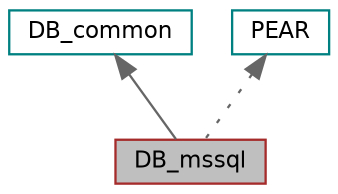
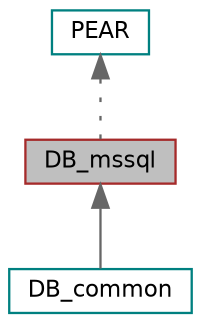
(153, 107) -> (100, 238)
